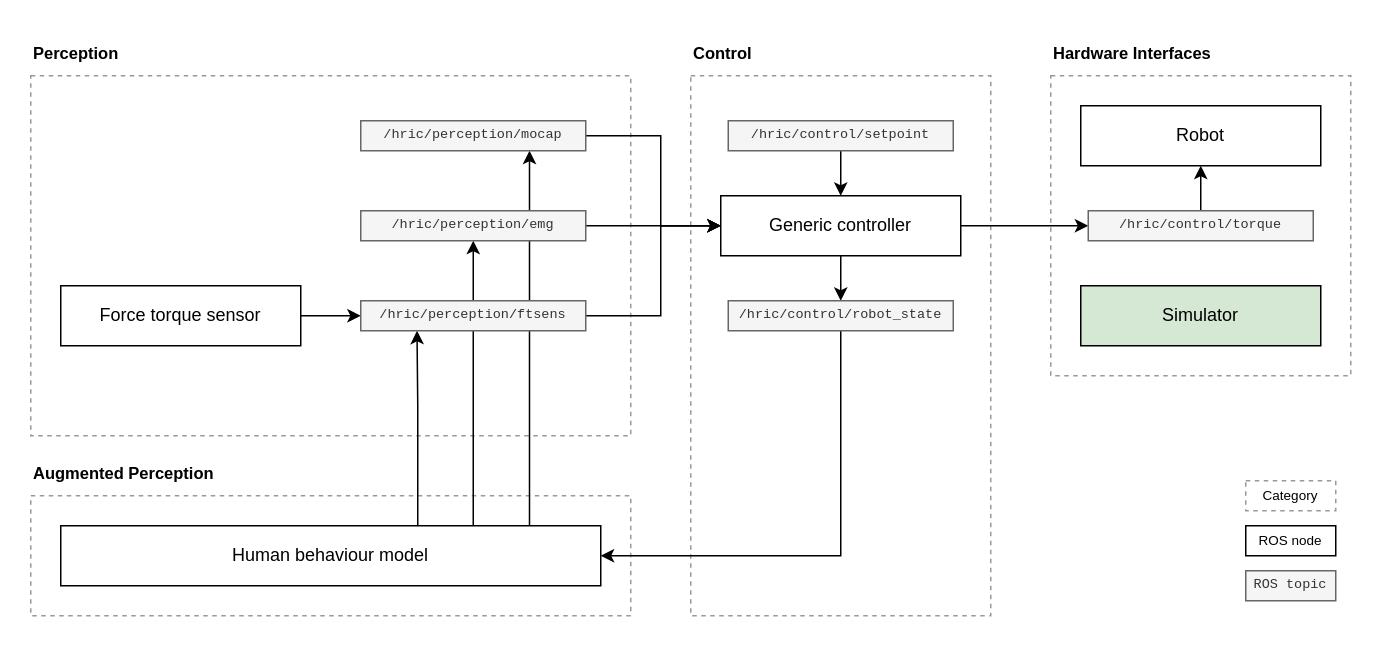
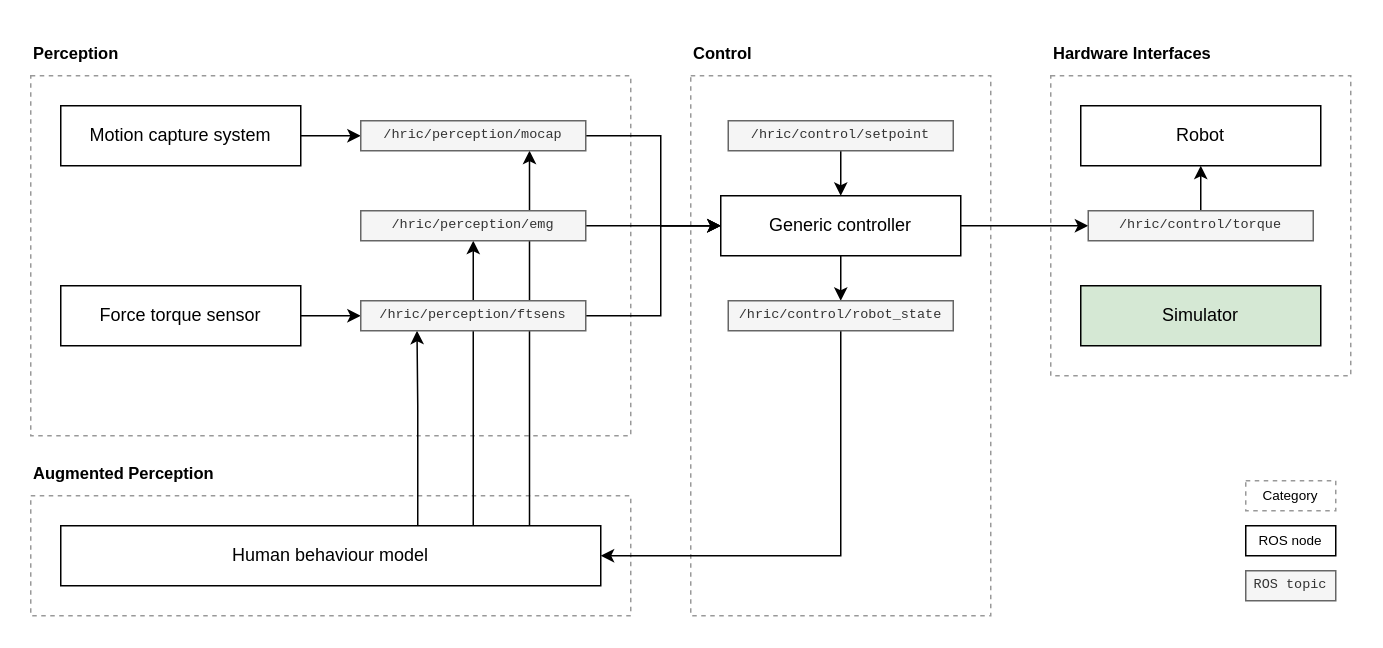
none -> (181, 136)
none -> (326, 136)
